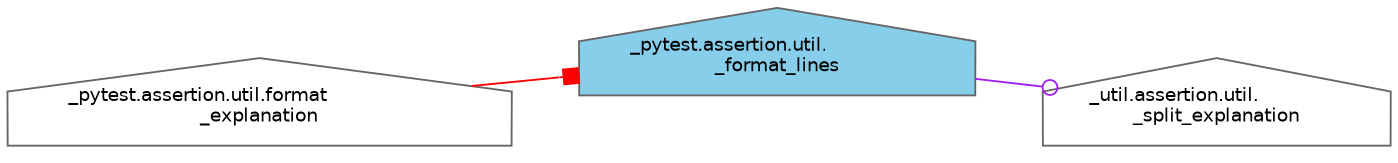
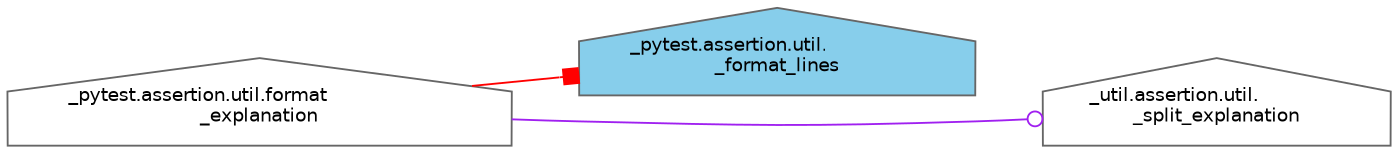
(1009, 83) -> (769, 125)
